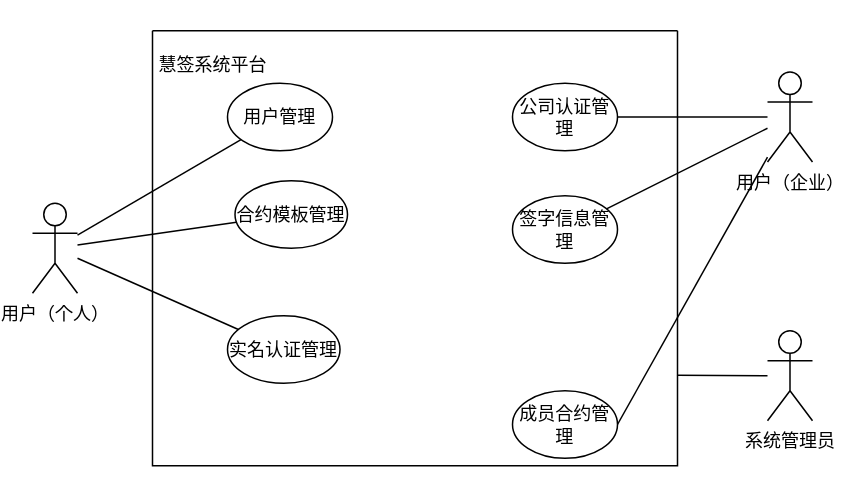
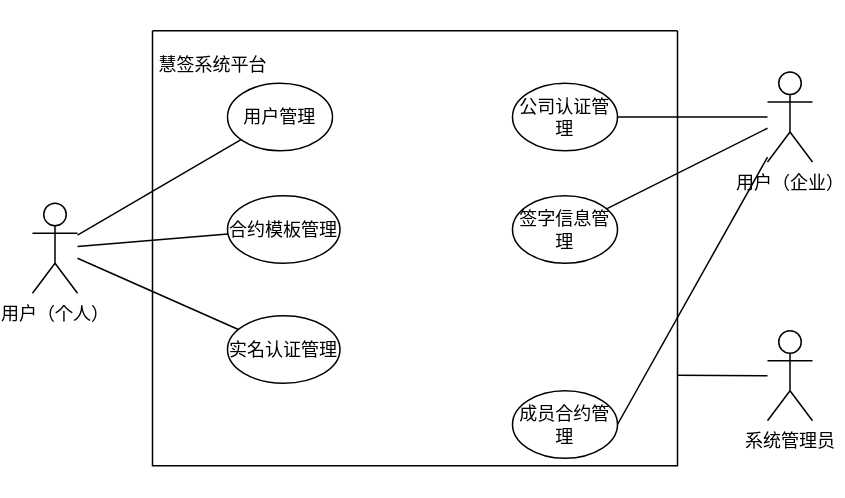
(291, 215) -> (284, 230)
